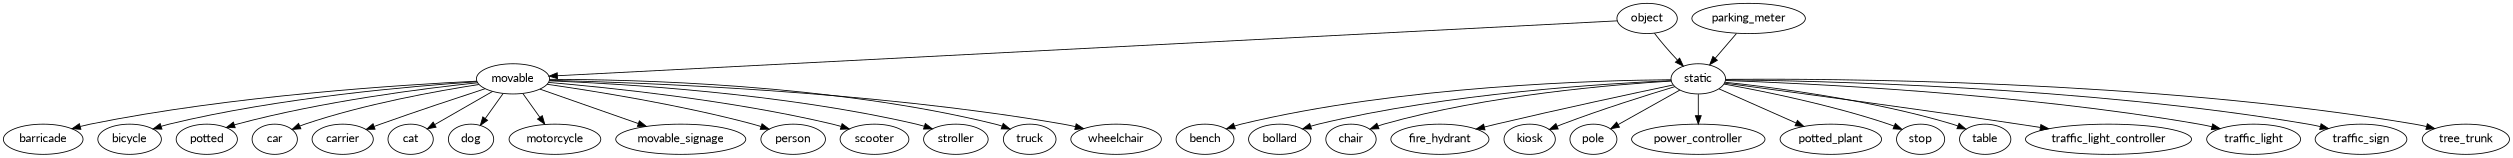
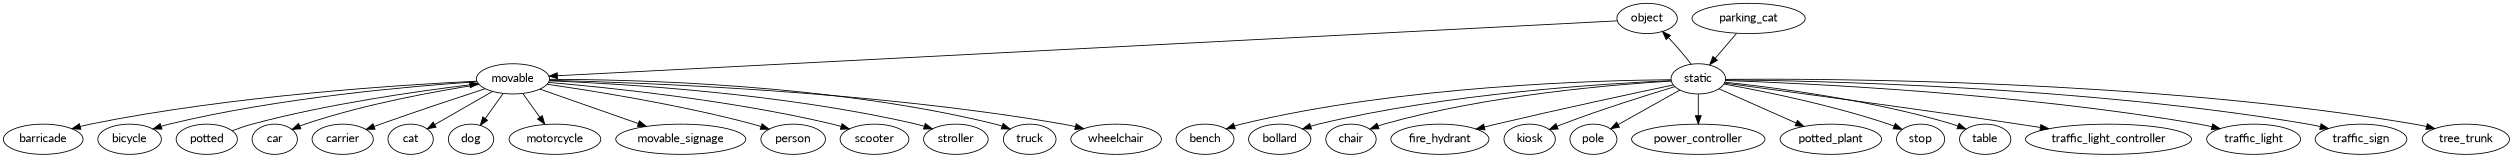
(1749, 18) -> (1749, 18)
(1666, 47) -> (1680, 51)
(355, 99) -> (350, 103)
